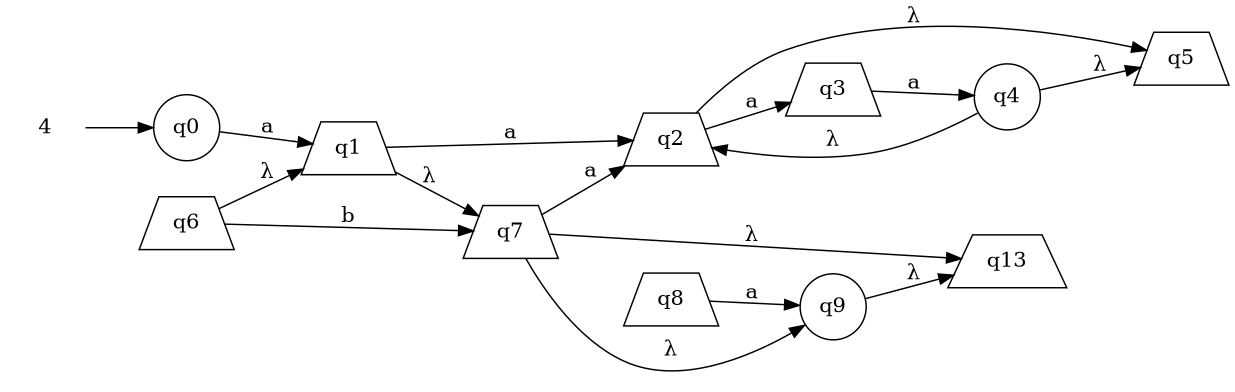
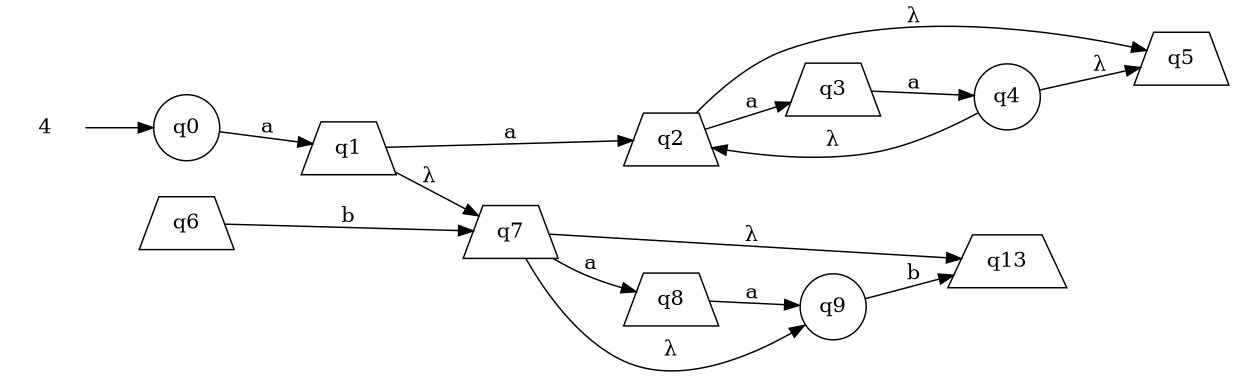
(254, 192) -> none
(577, 194) -> (587, 275)
(914, 274) -> (914, 274)
